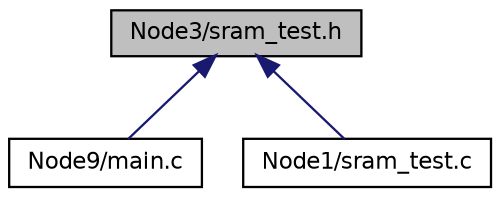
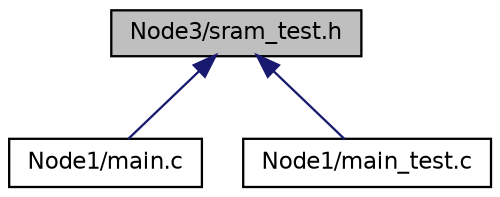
(106, 163) -> (106, 163)
(367, 163) -> (367, 163)
